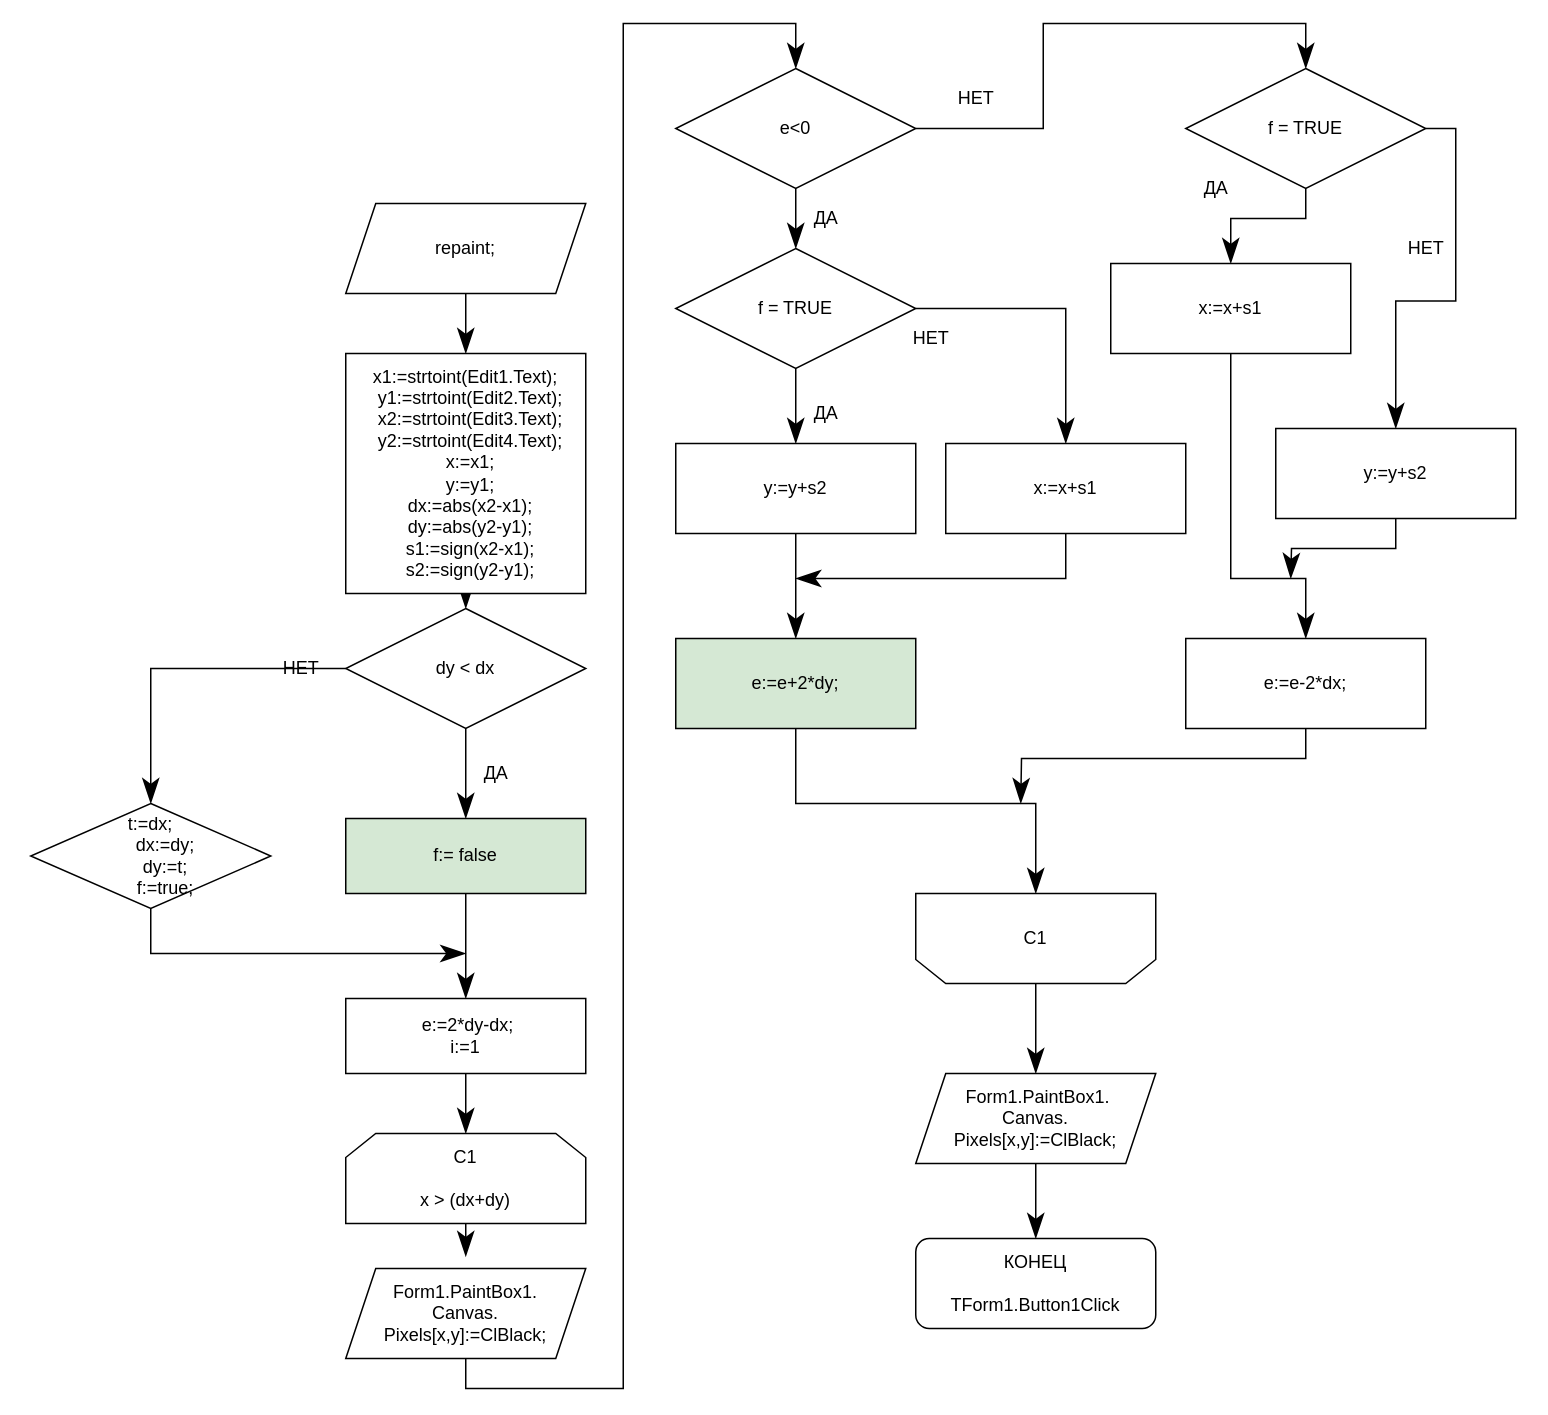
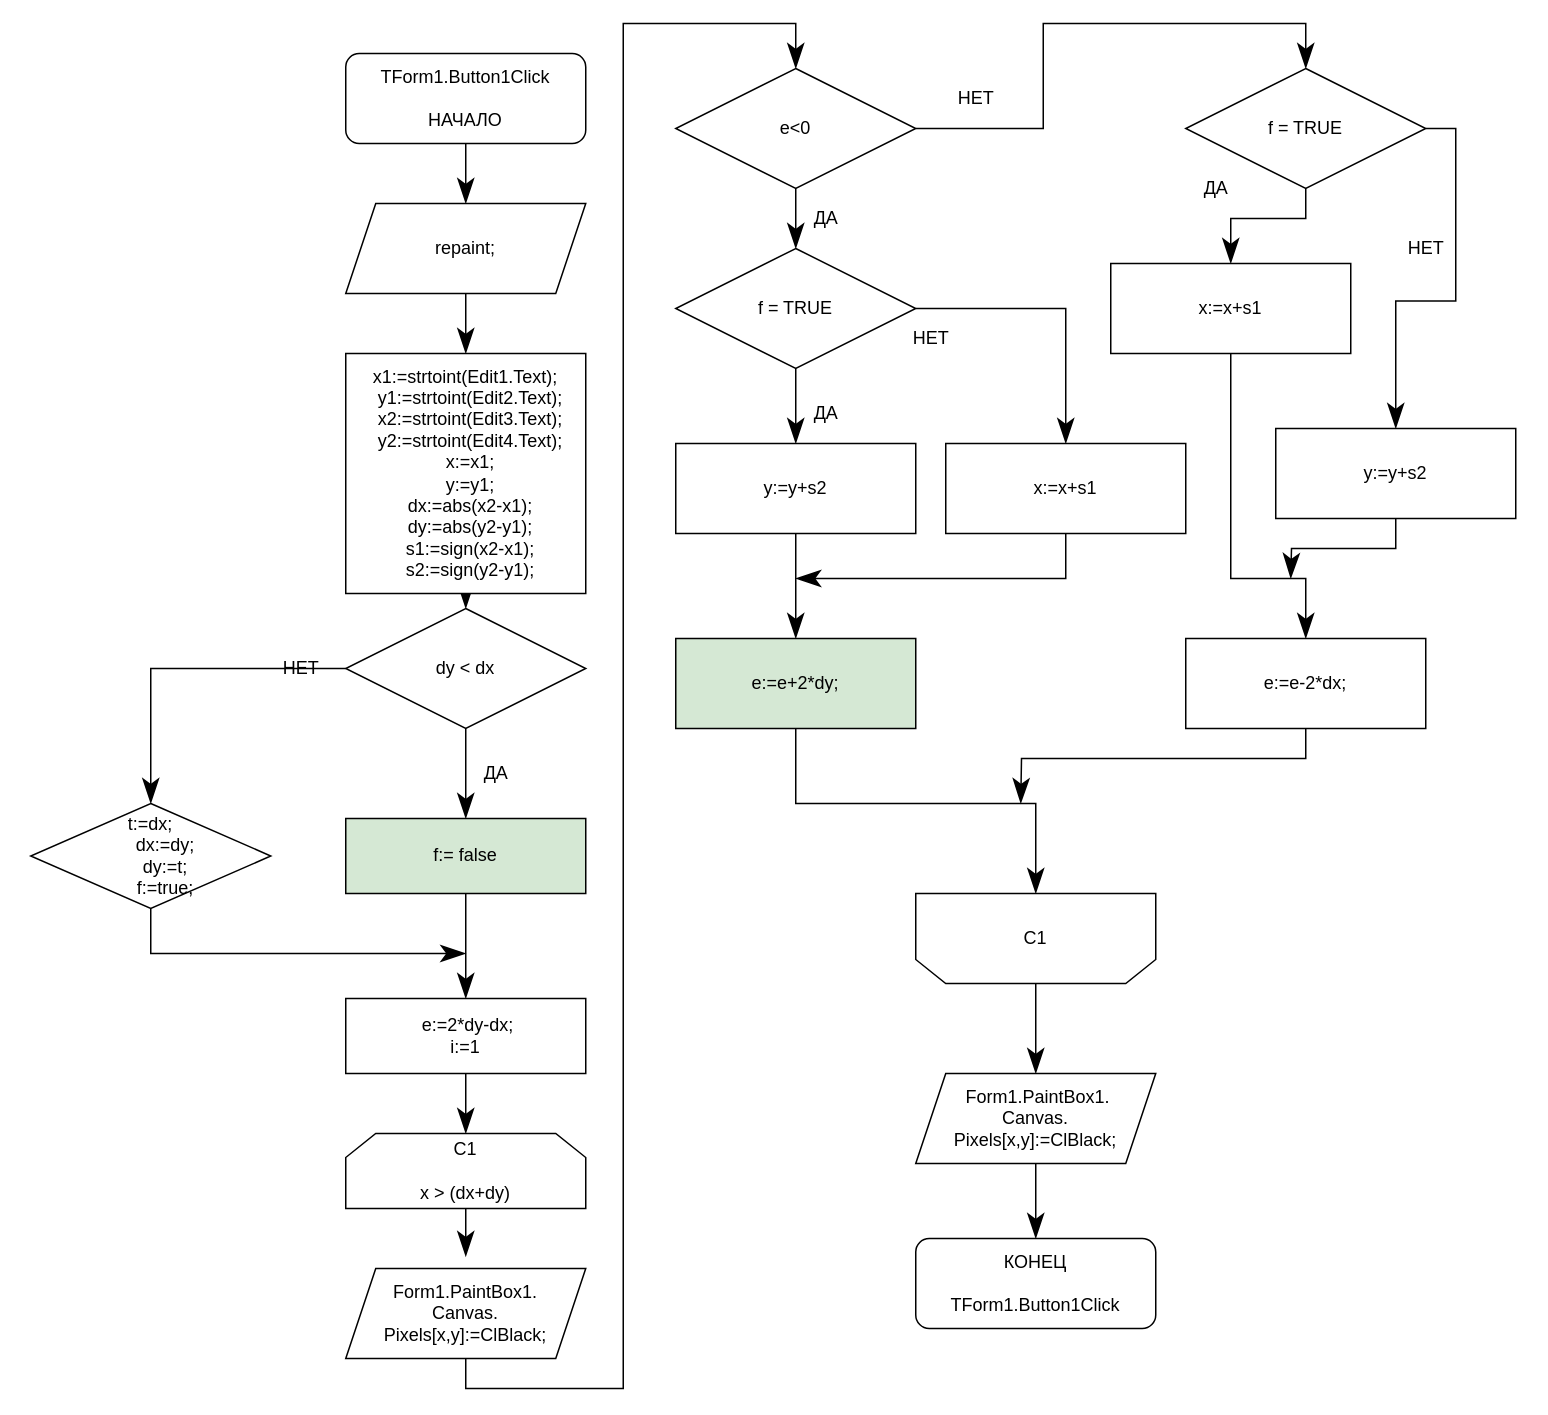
none -> (466, 98)
none -> (466, 165)
(466, 1178) -> (466, 1171)
